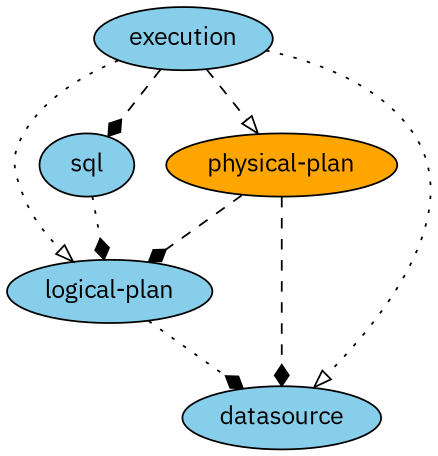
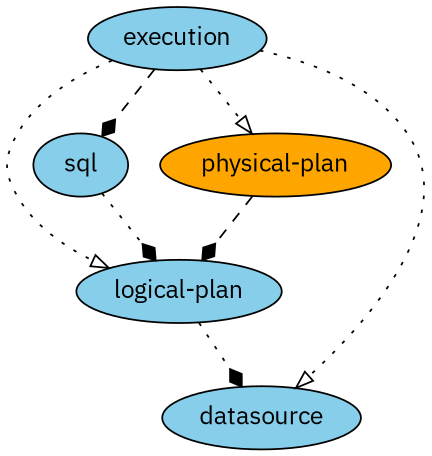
(227, 95) -> (221, 95)
(282, 281) -> none
